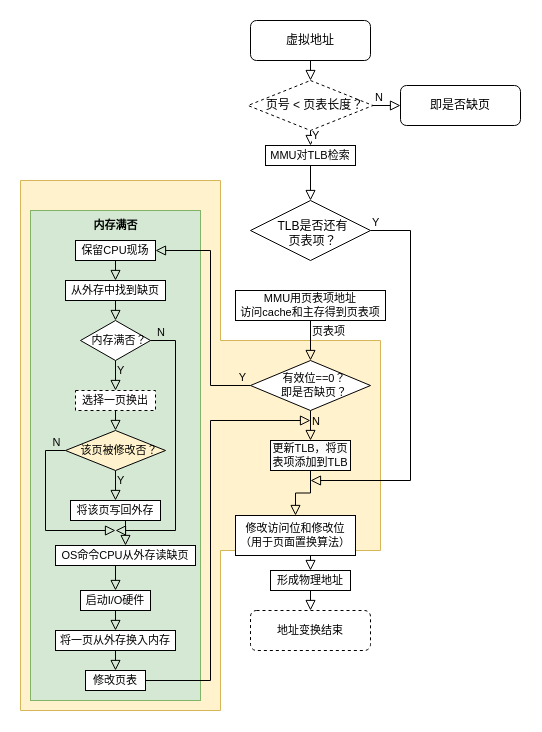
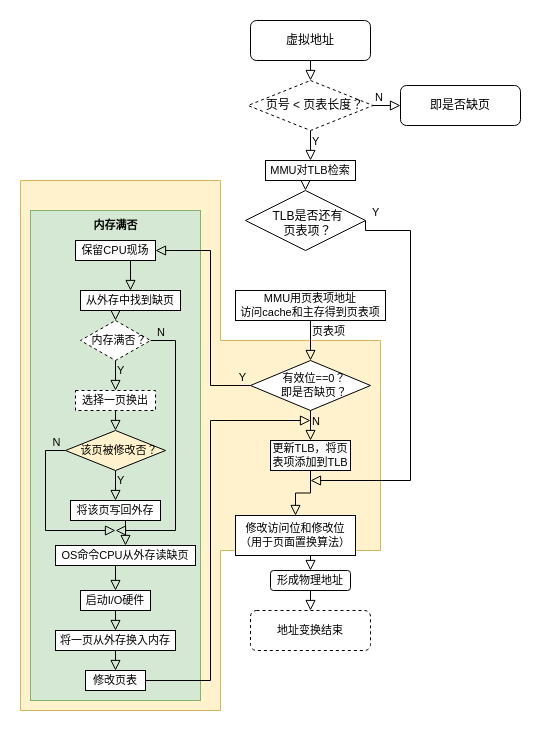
(311, 156) -> (311, 171)
(311, 231) -> (306, 221)
(116, 291) -> (131, 301)
(116, 341) -> (116, 341)
(311, 581) -> (311, 581)
